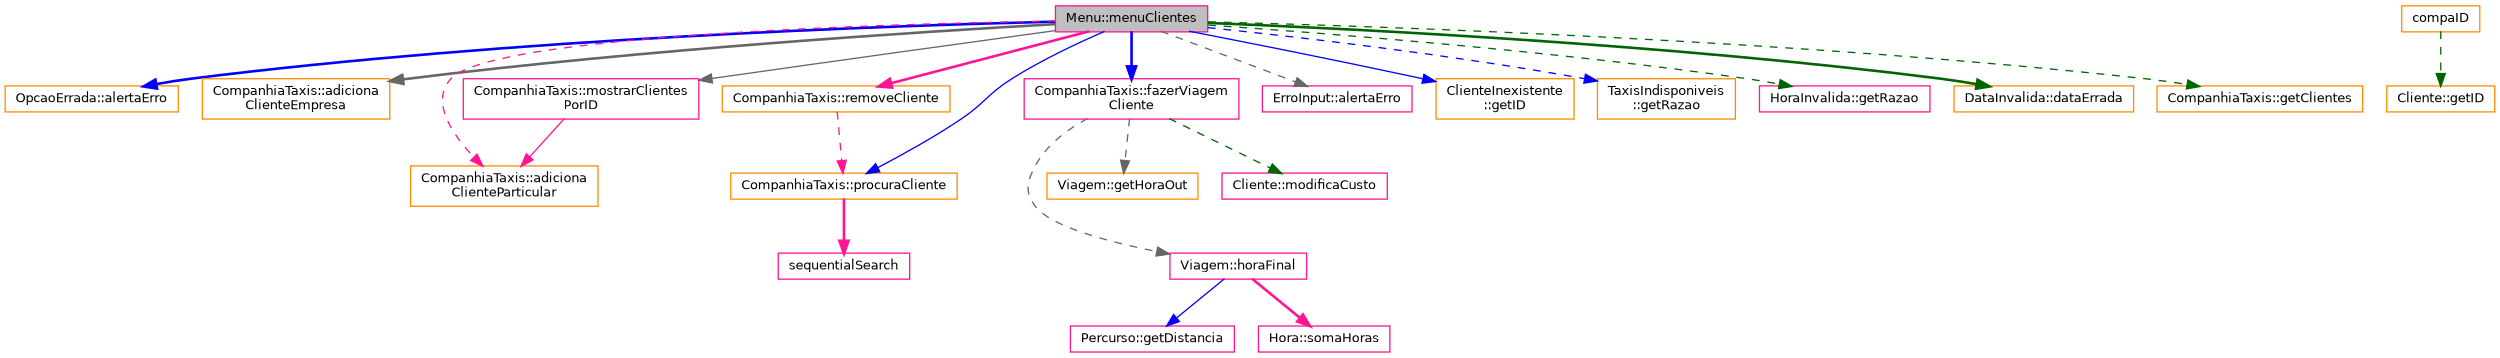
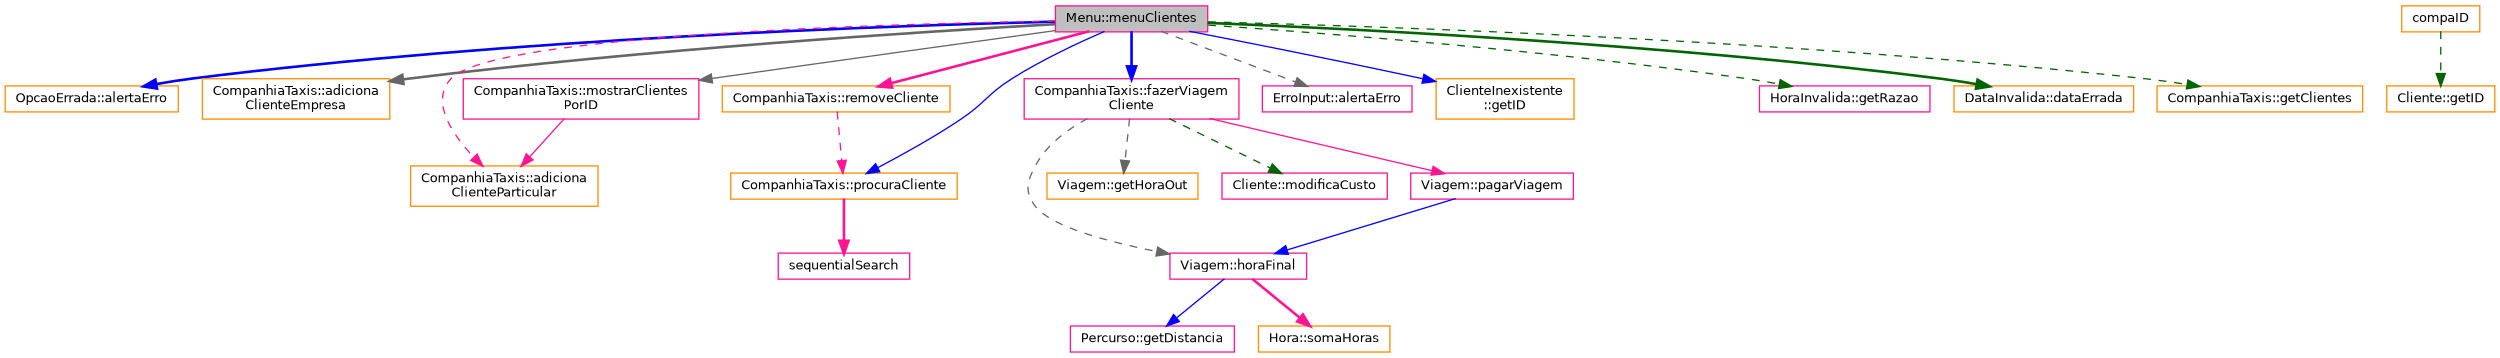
(1666, 99) -> none
none -> (1492, 186)
(1324, 339) -> (1324, 339)
